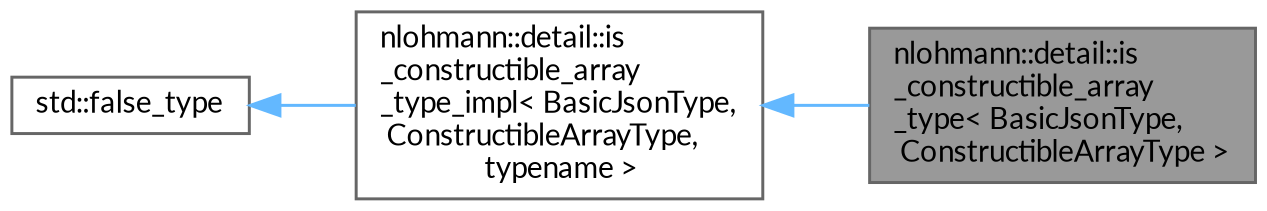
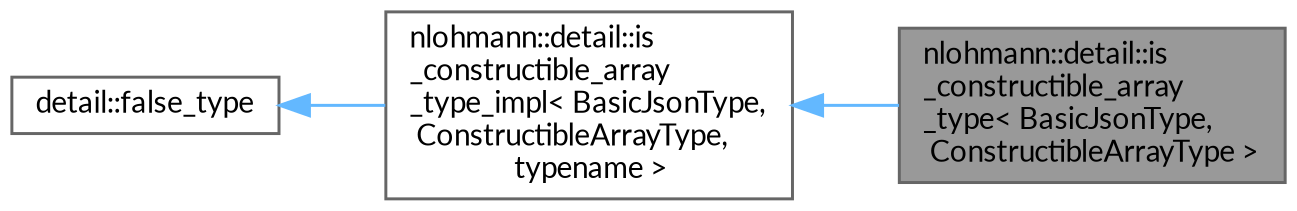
(131, 105) -> (145, 105)
